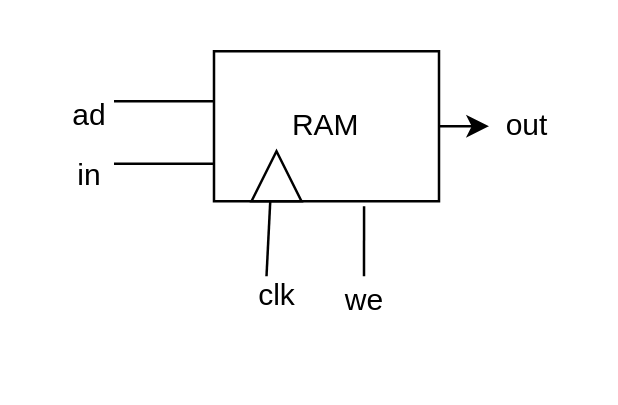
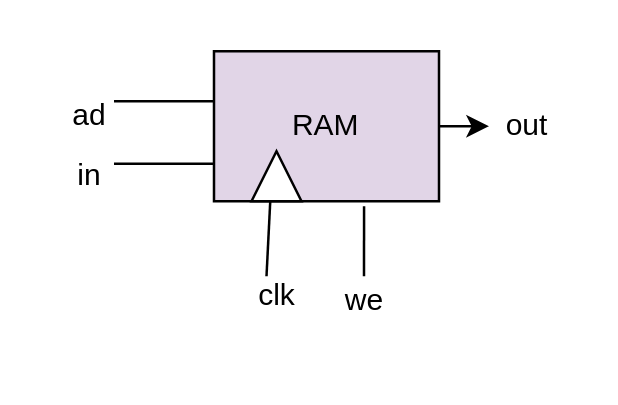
(326, 126) -> (326, 126)
